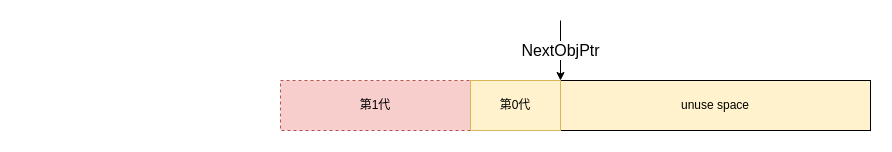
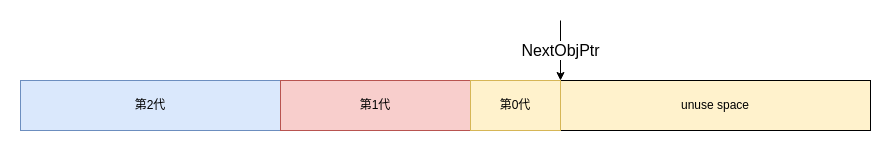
none -> (151, 106)
(376, 106) -> (376, 106)
